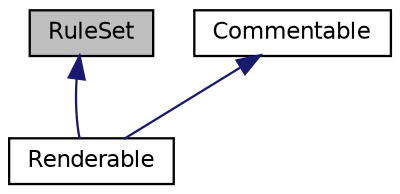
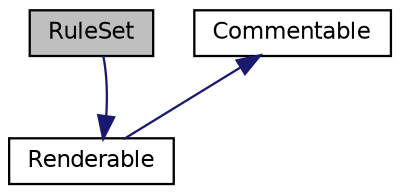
(76, 109) -> (107, 86)
